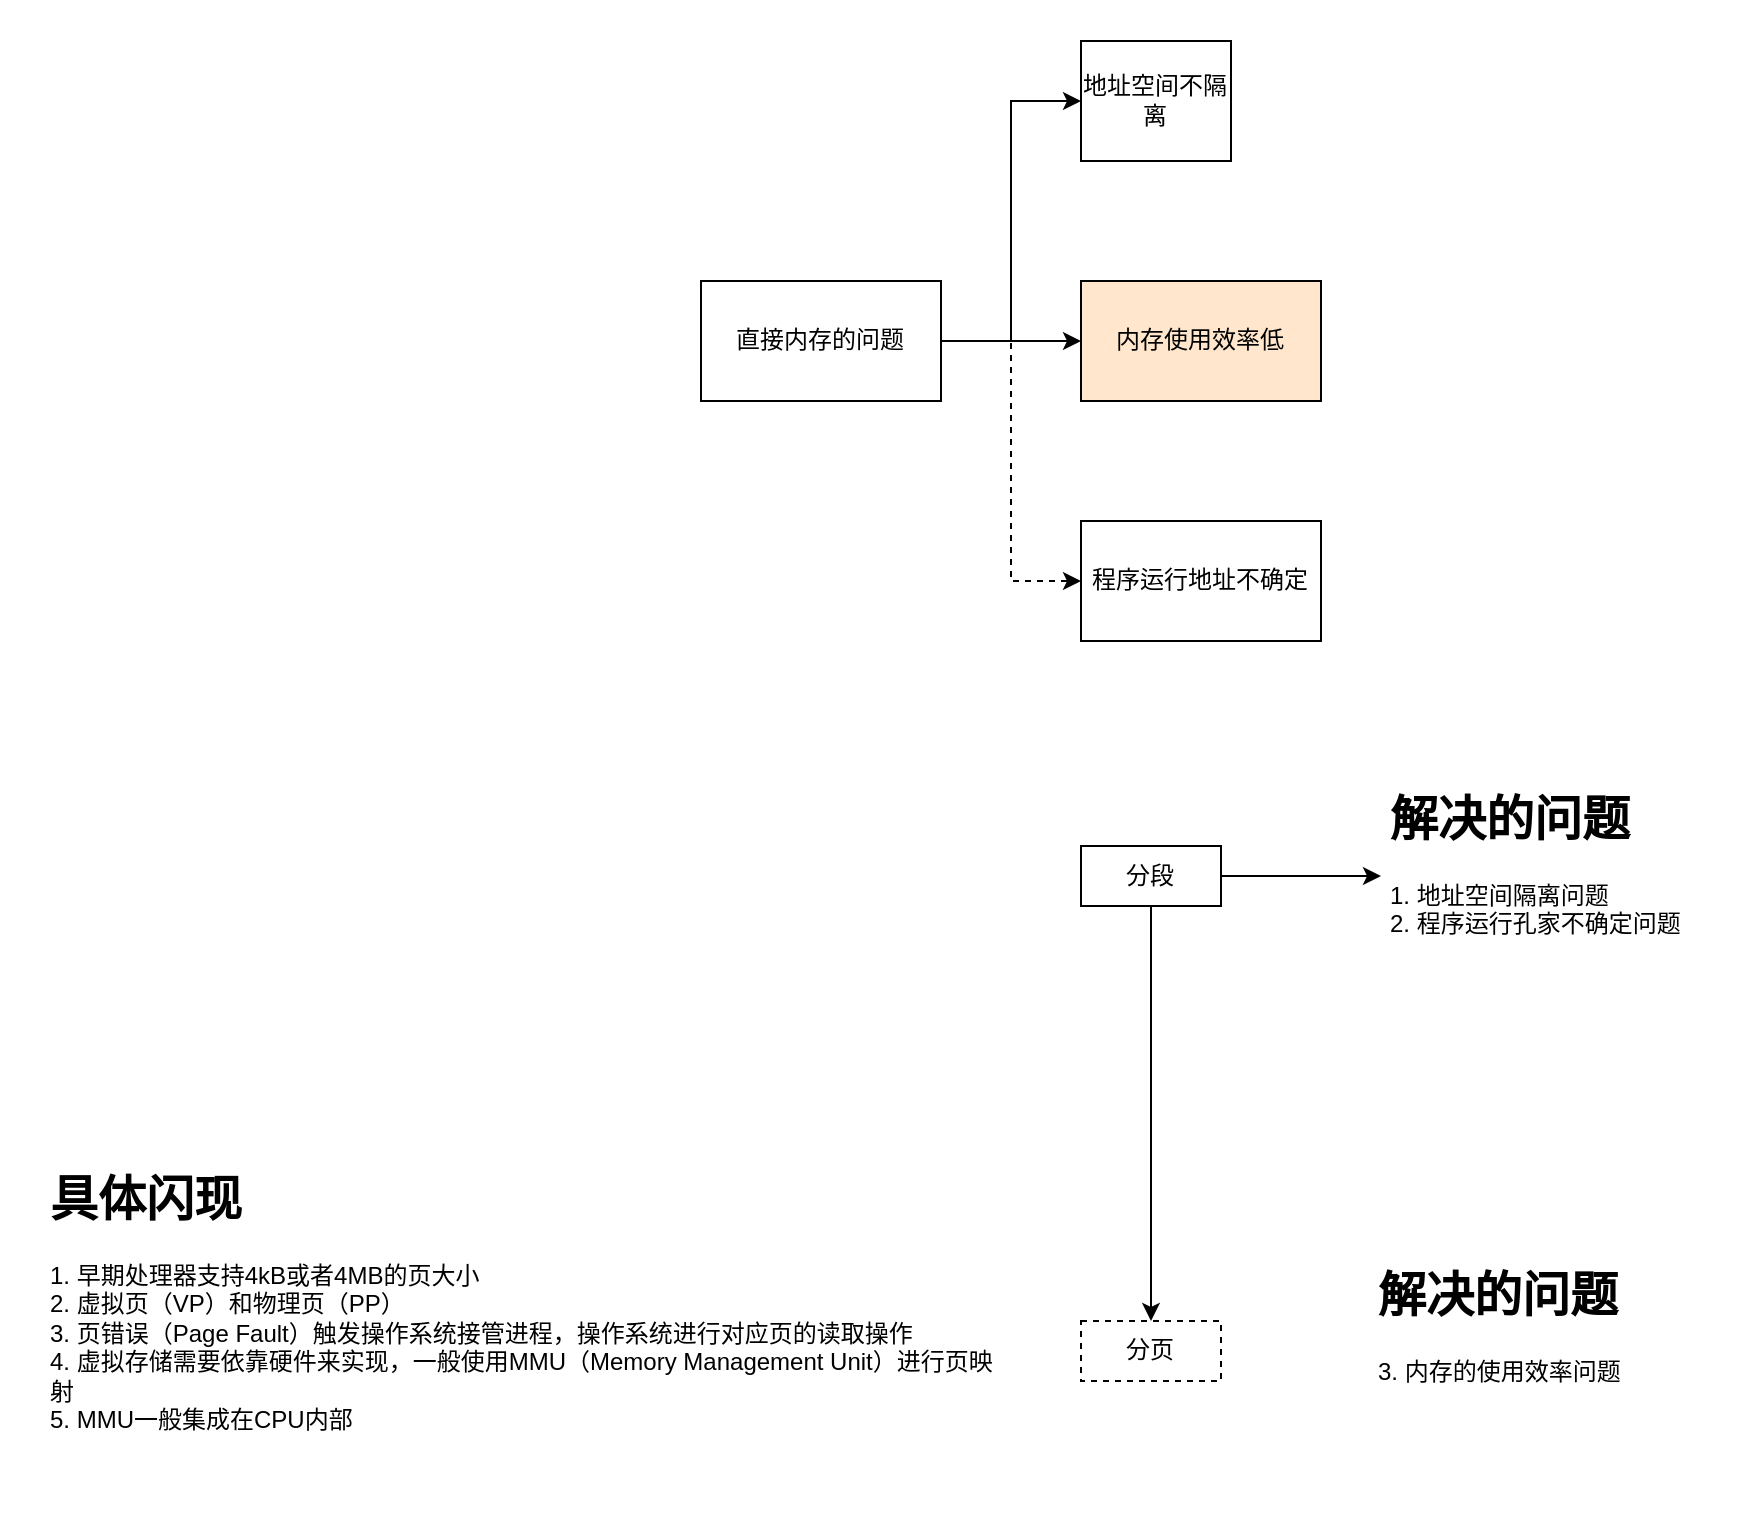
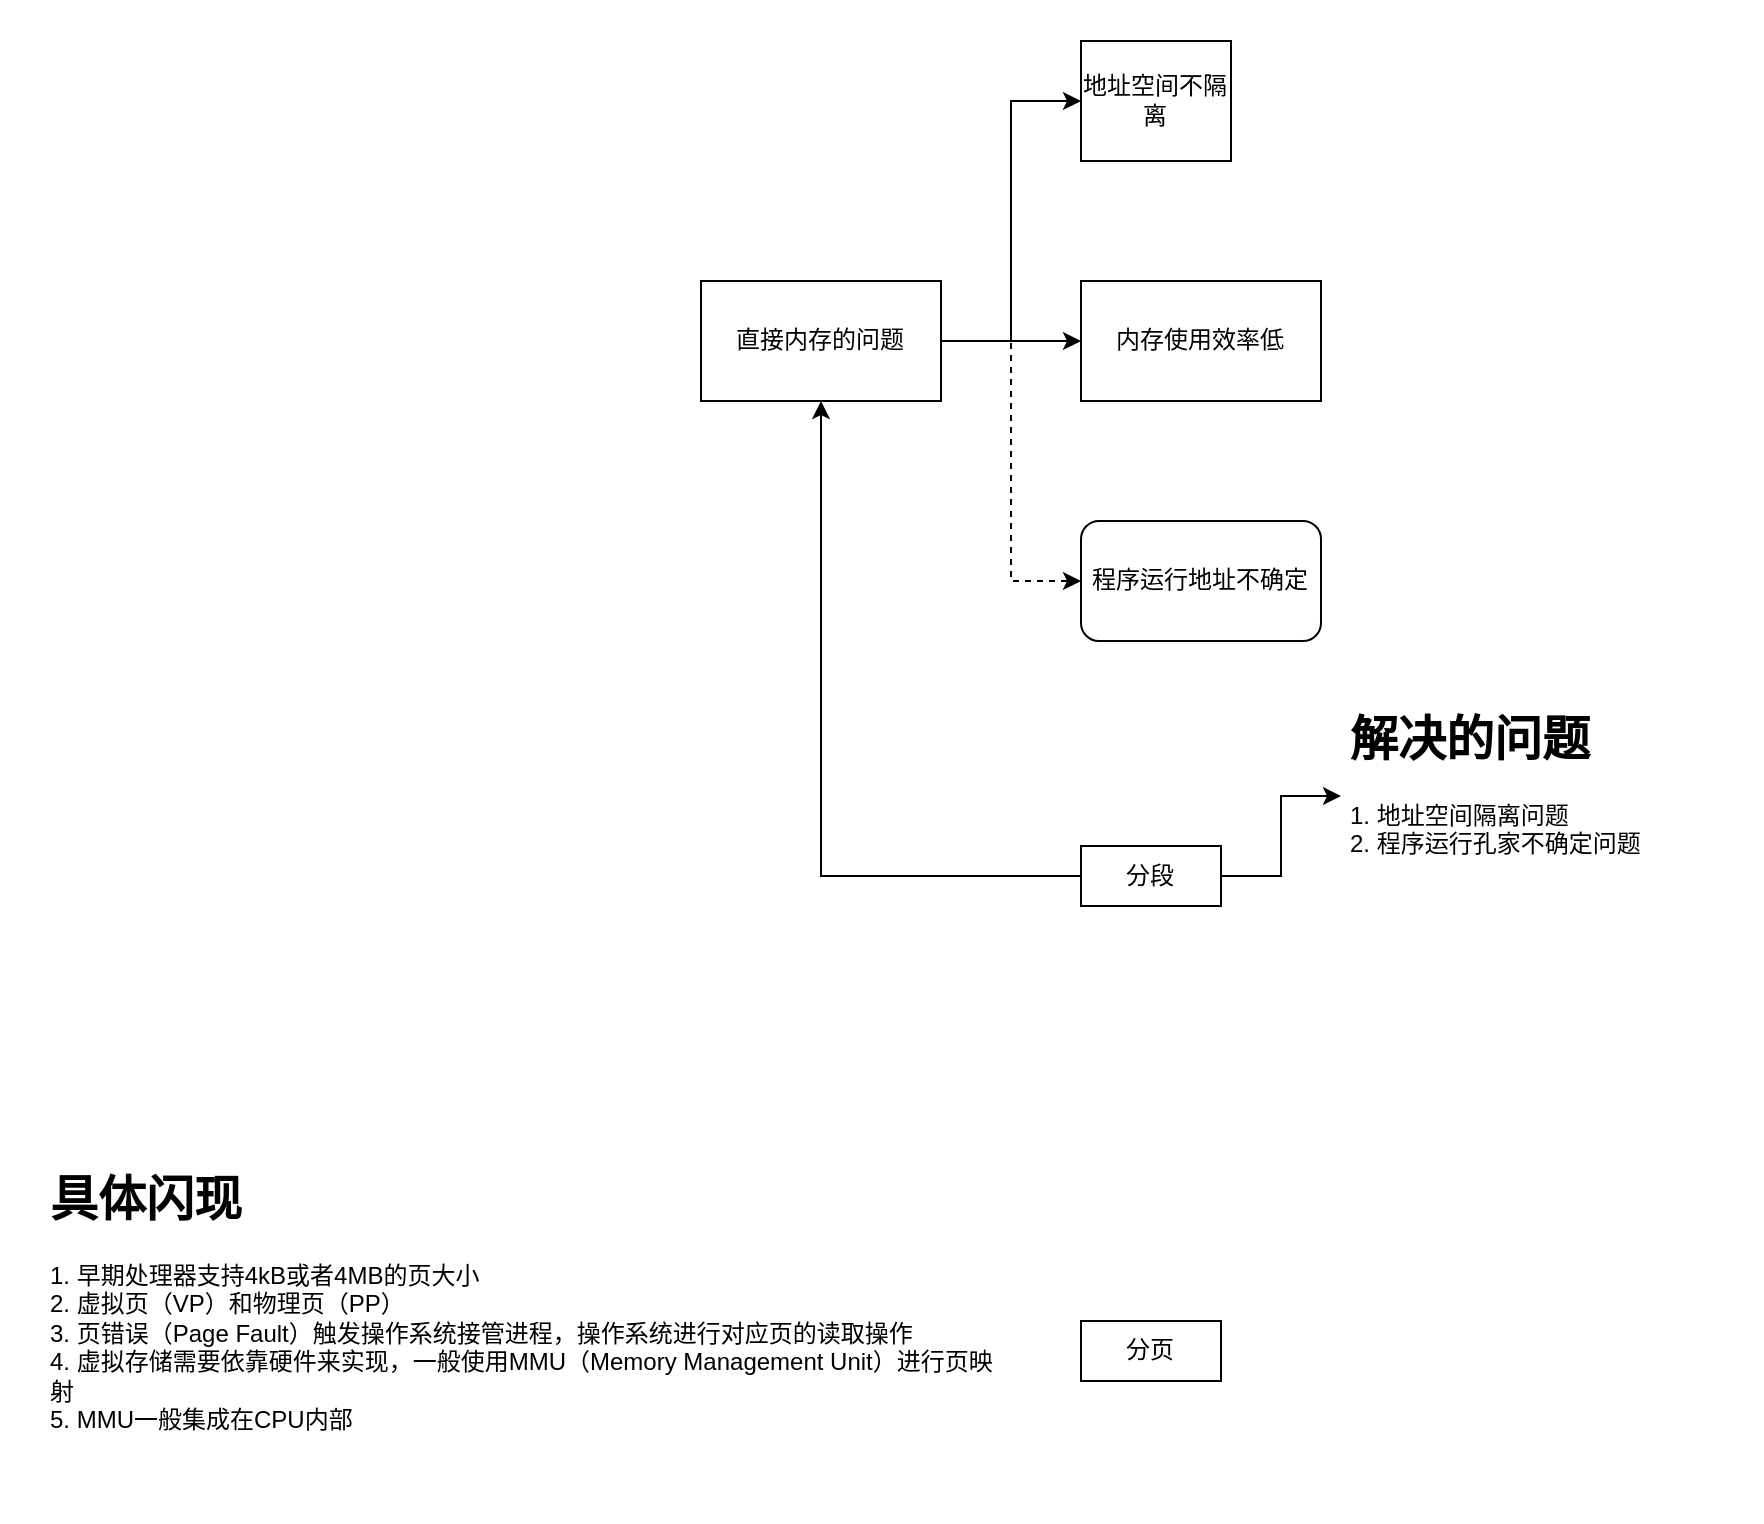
(1201, 341) -> (1201, 341)
(1201, 581) -> (1201, 581)
(1551, 876) -> (1511, 796)
(1151, 1107) -> (821, 775)
(1151, 1351) -> (1151, 1351)
(1539, 1351) -> none
